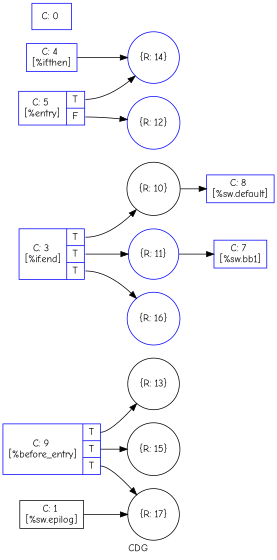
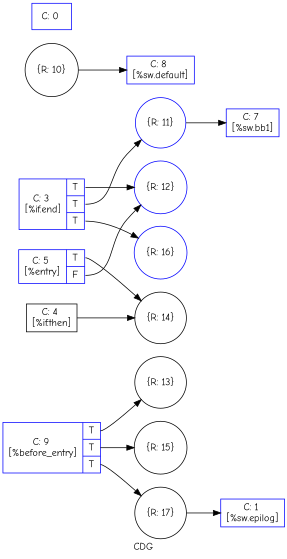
(52, 58) -> (52, 318)
(154, 58) -> (161, 318)
(110, 230) -> (104, 187)
(52, 514) -> (253, 513)
(102, 514) -> (200, 513)
